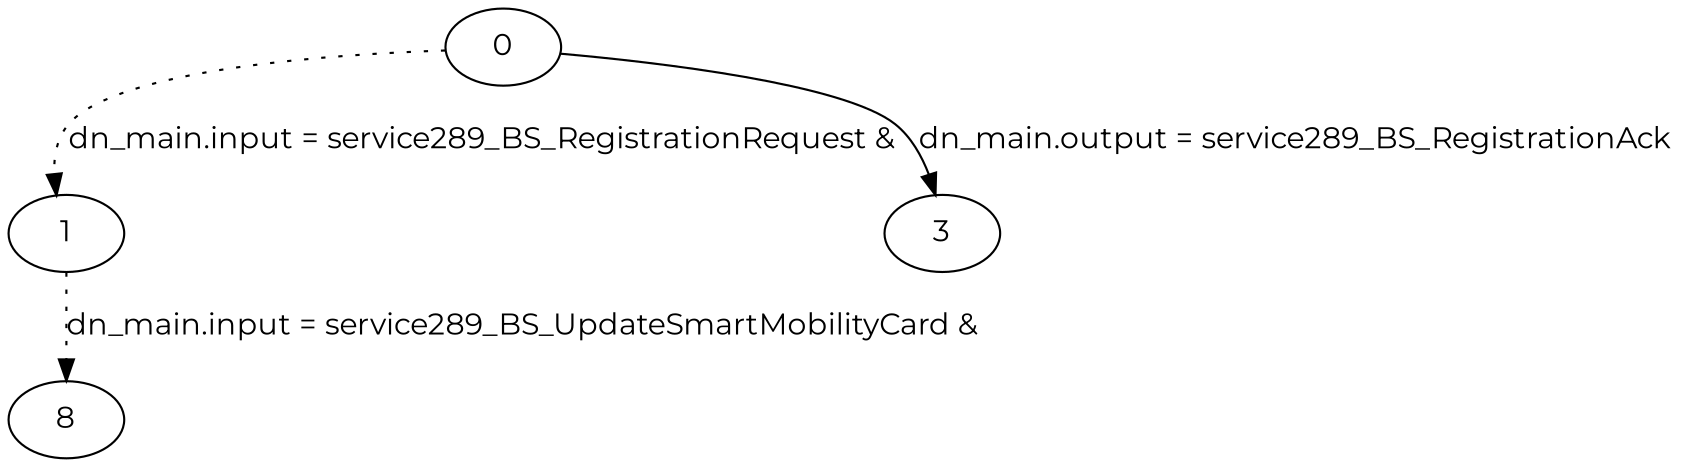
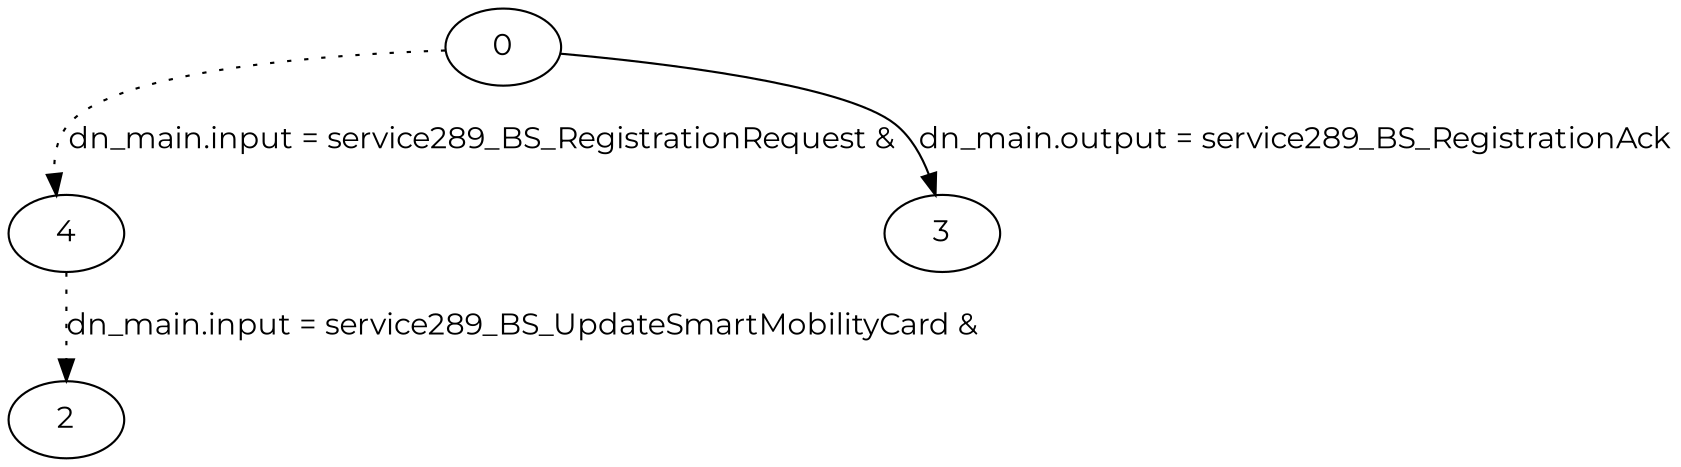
(66, 233) -> (66, 233)
(66, 420) -> (66, 420)
